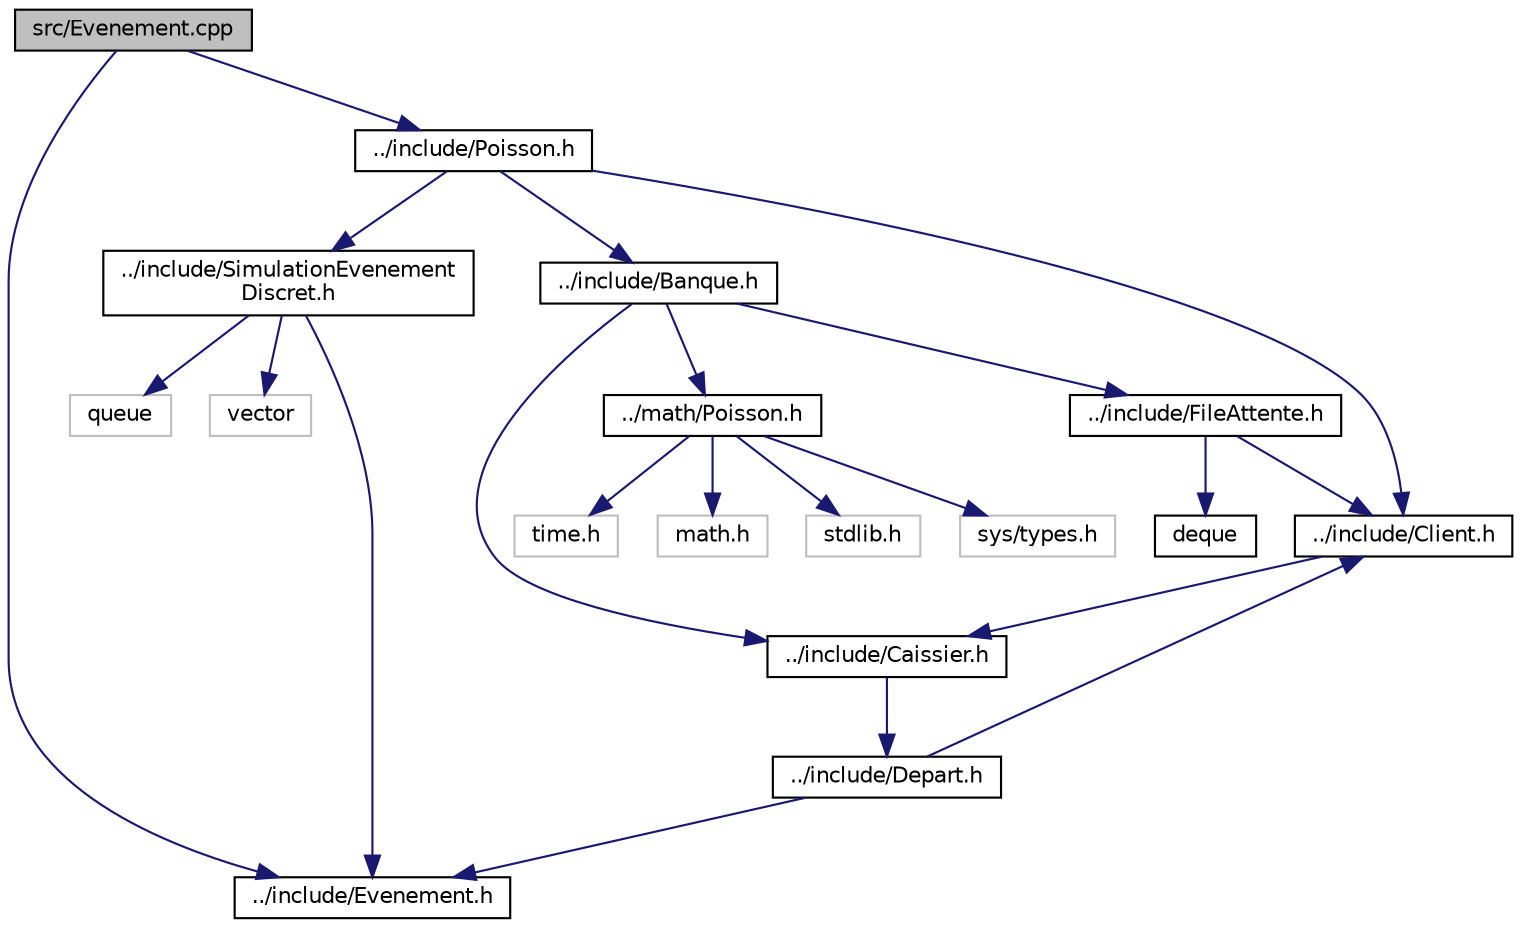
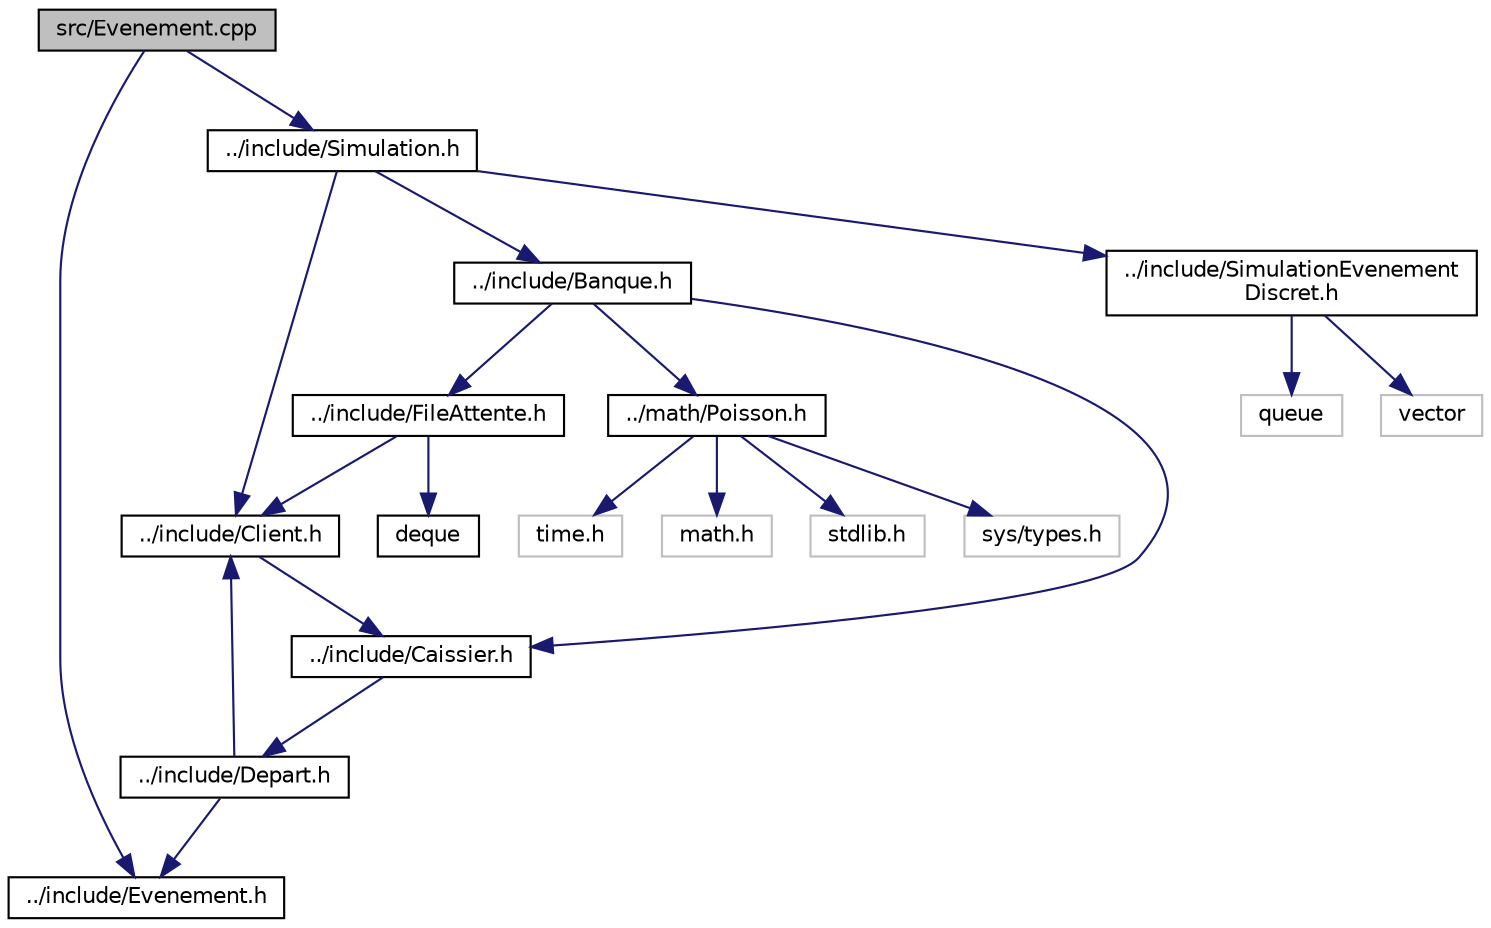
(474, 151) -> (342, 151)
(372, 579) -> none
